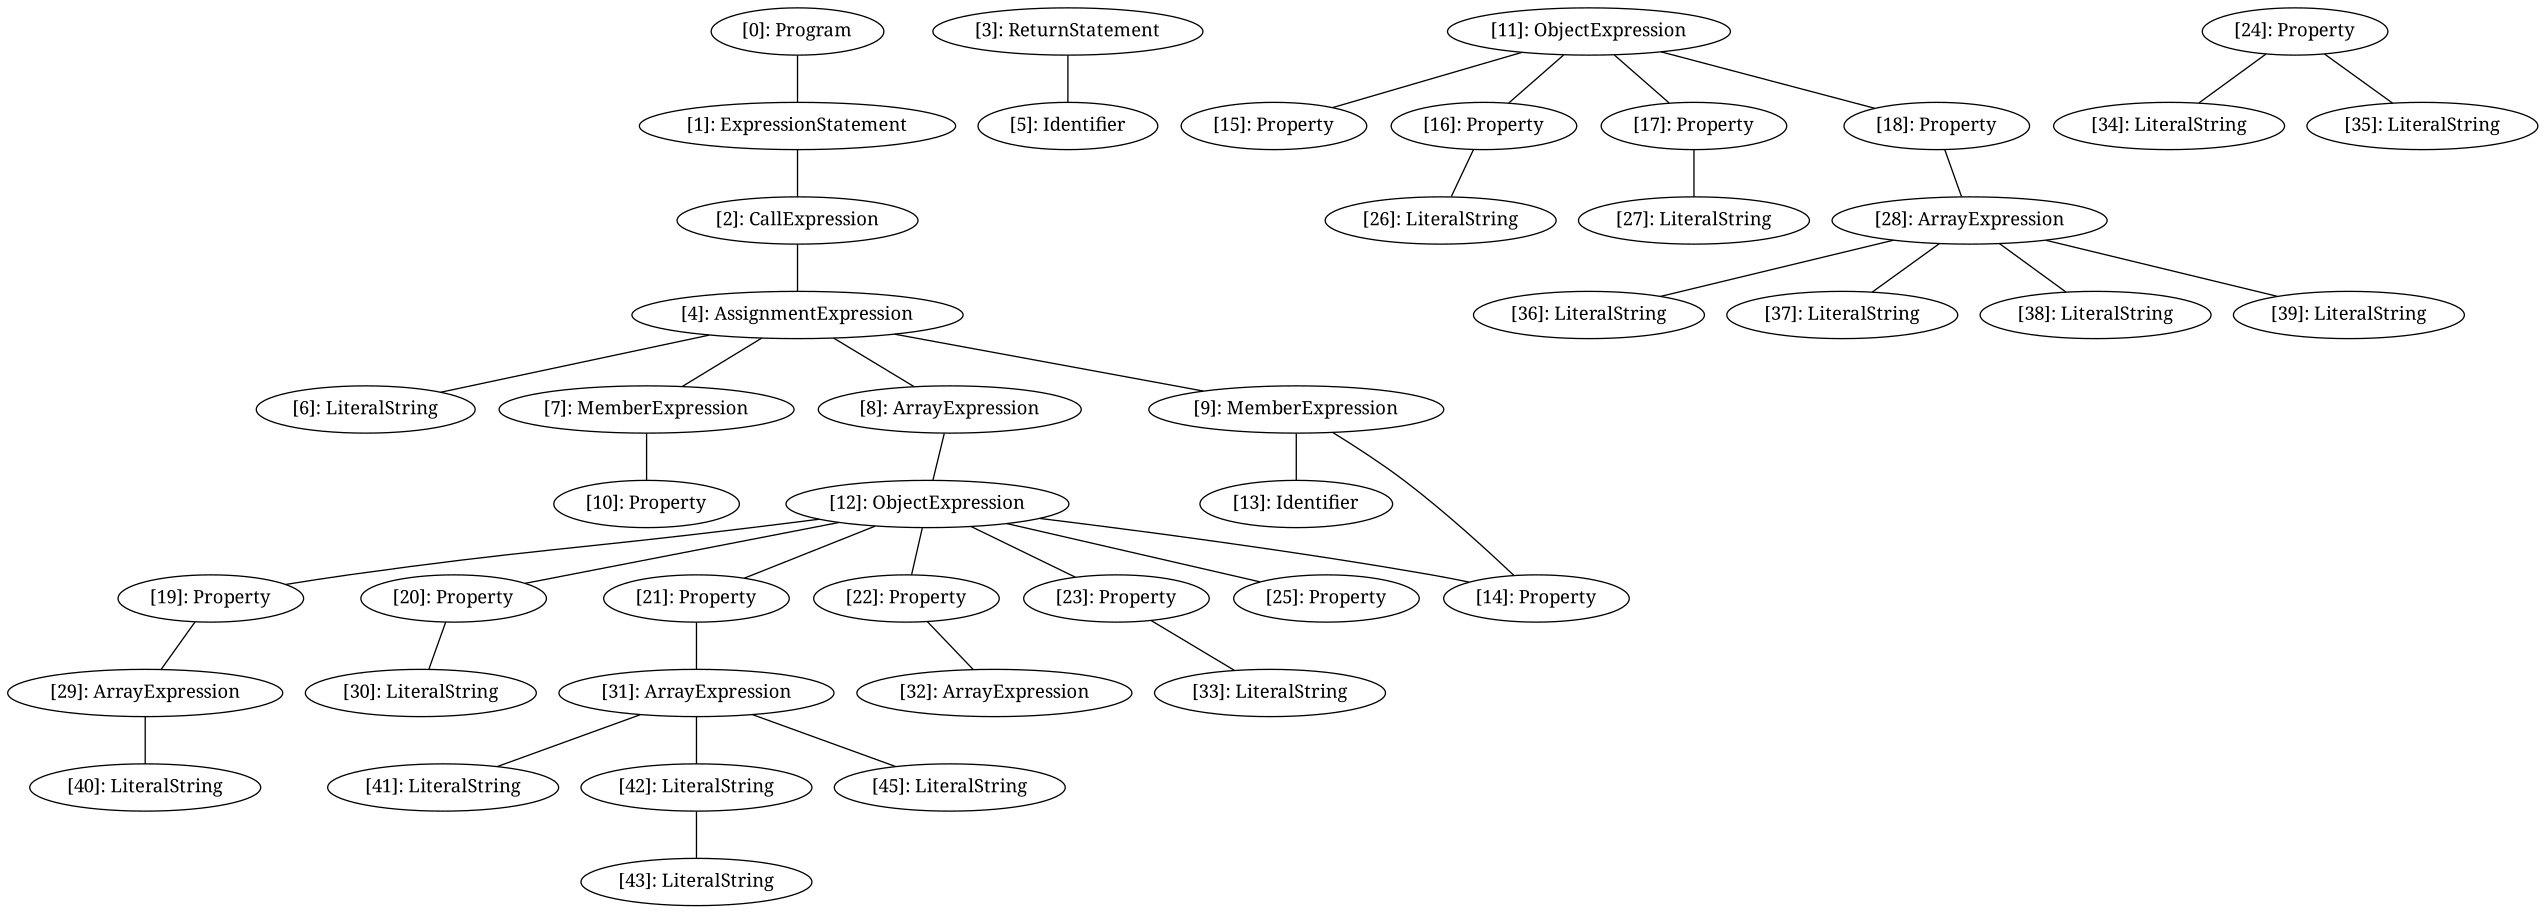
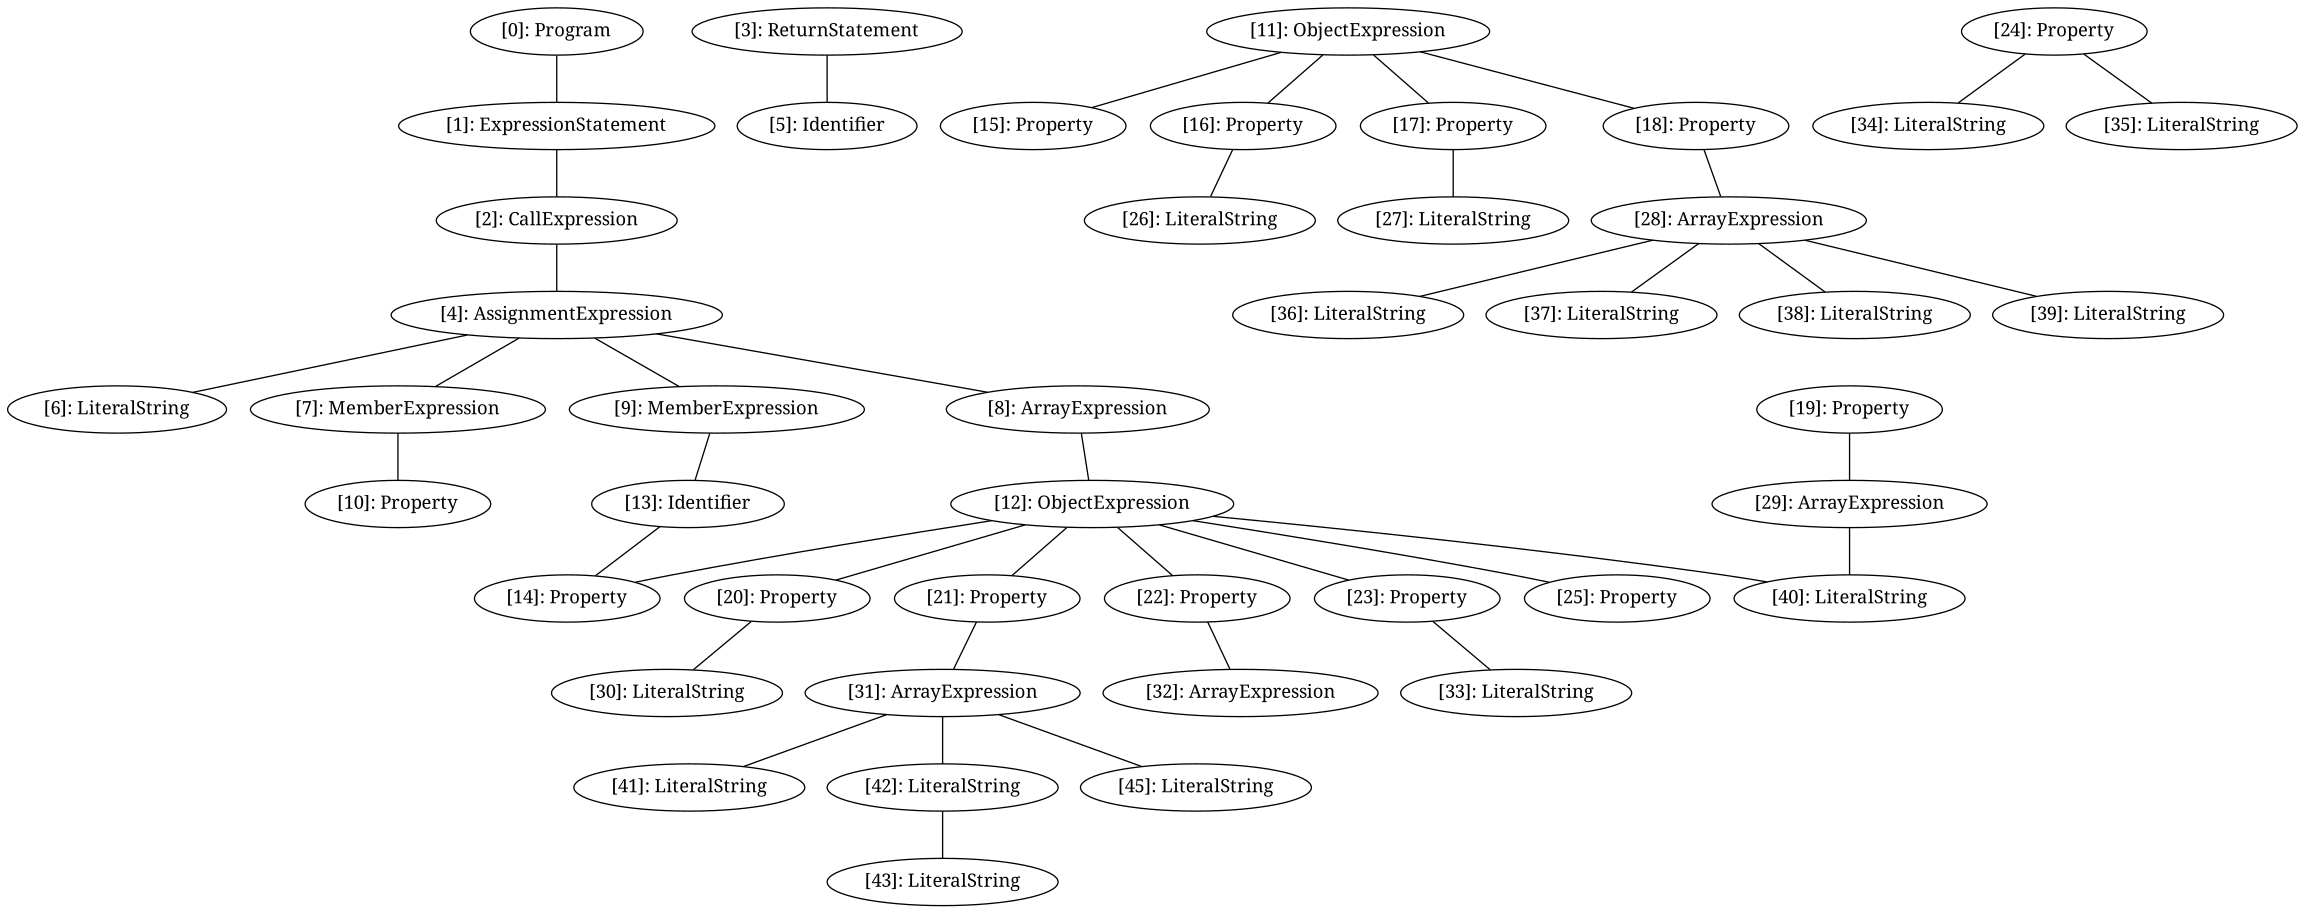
(1427, 499) -> (628, 551)
(552, 550) -> (1491, 545)
